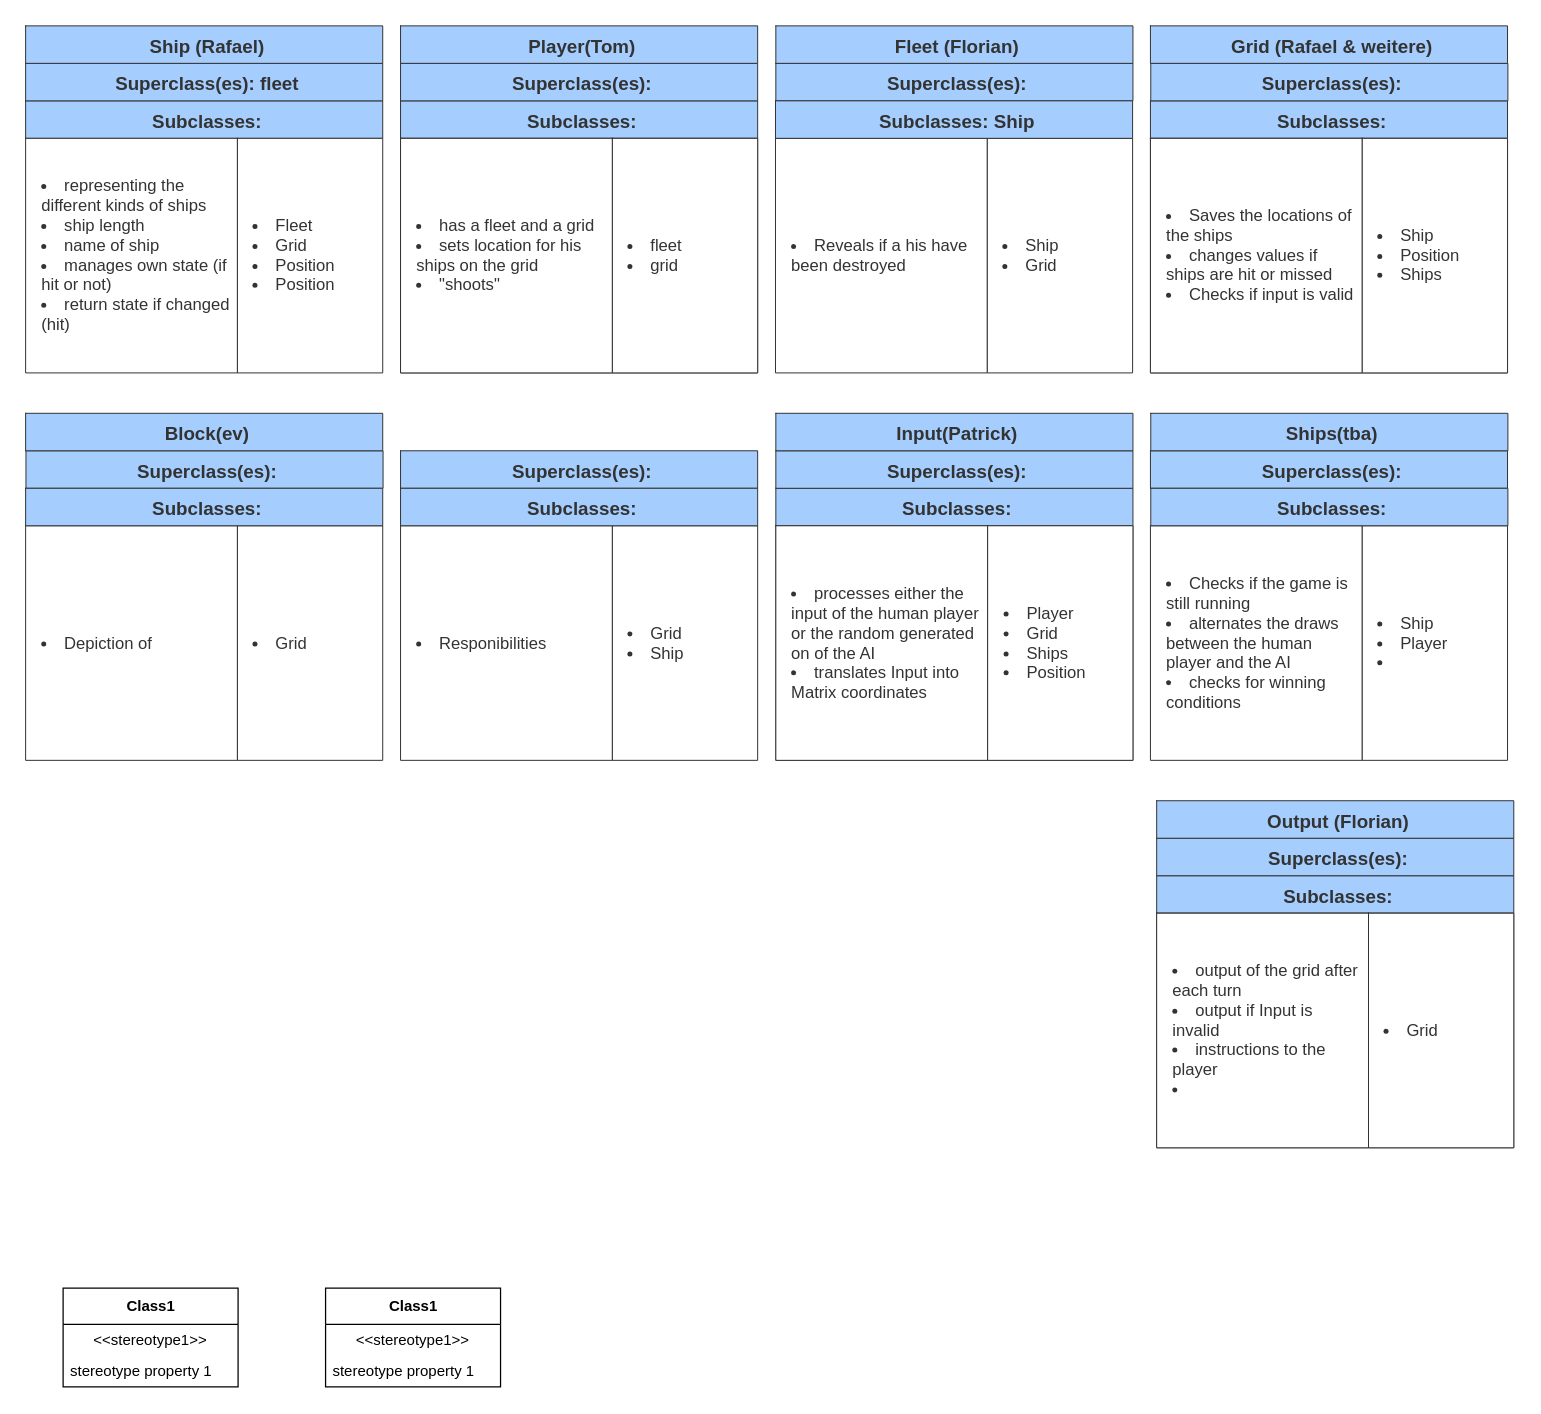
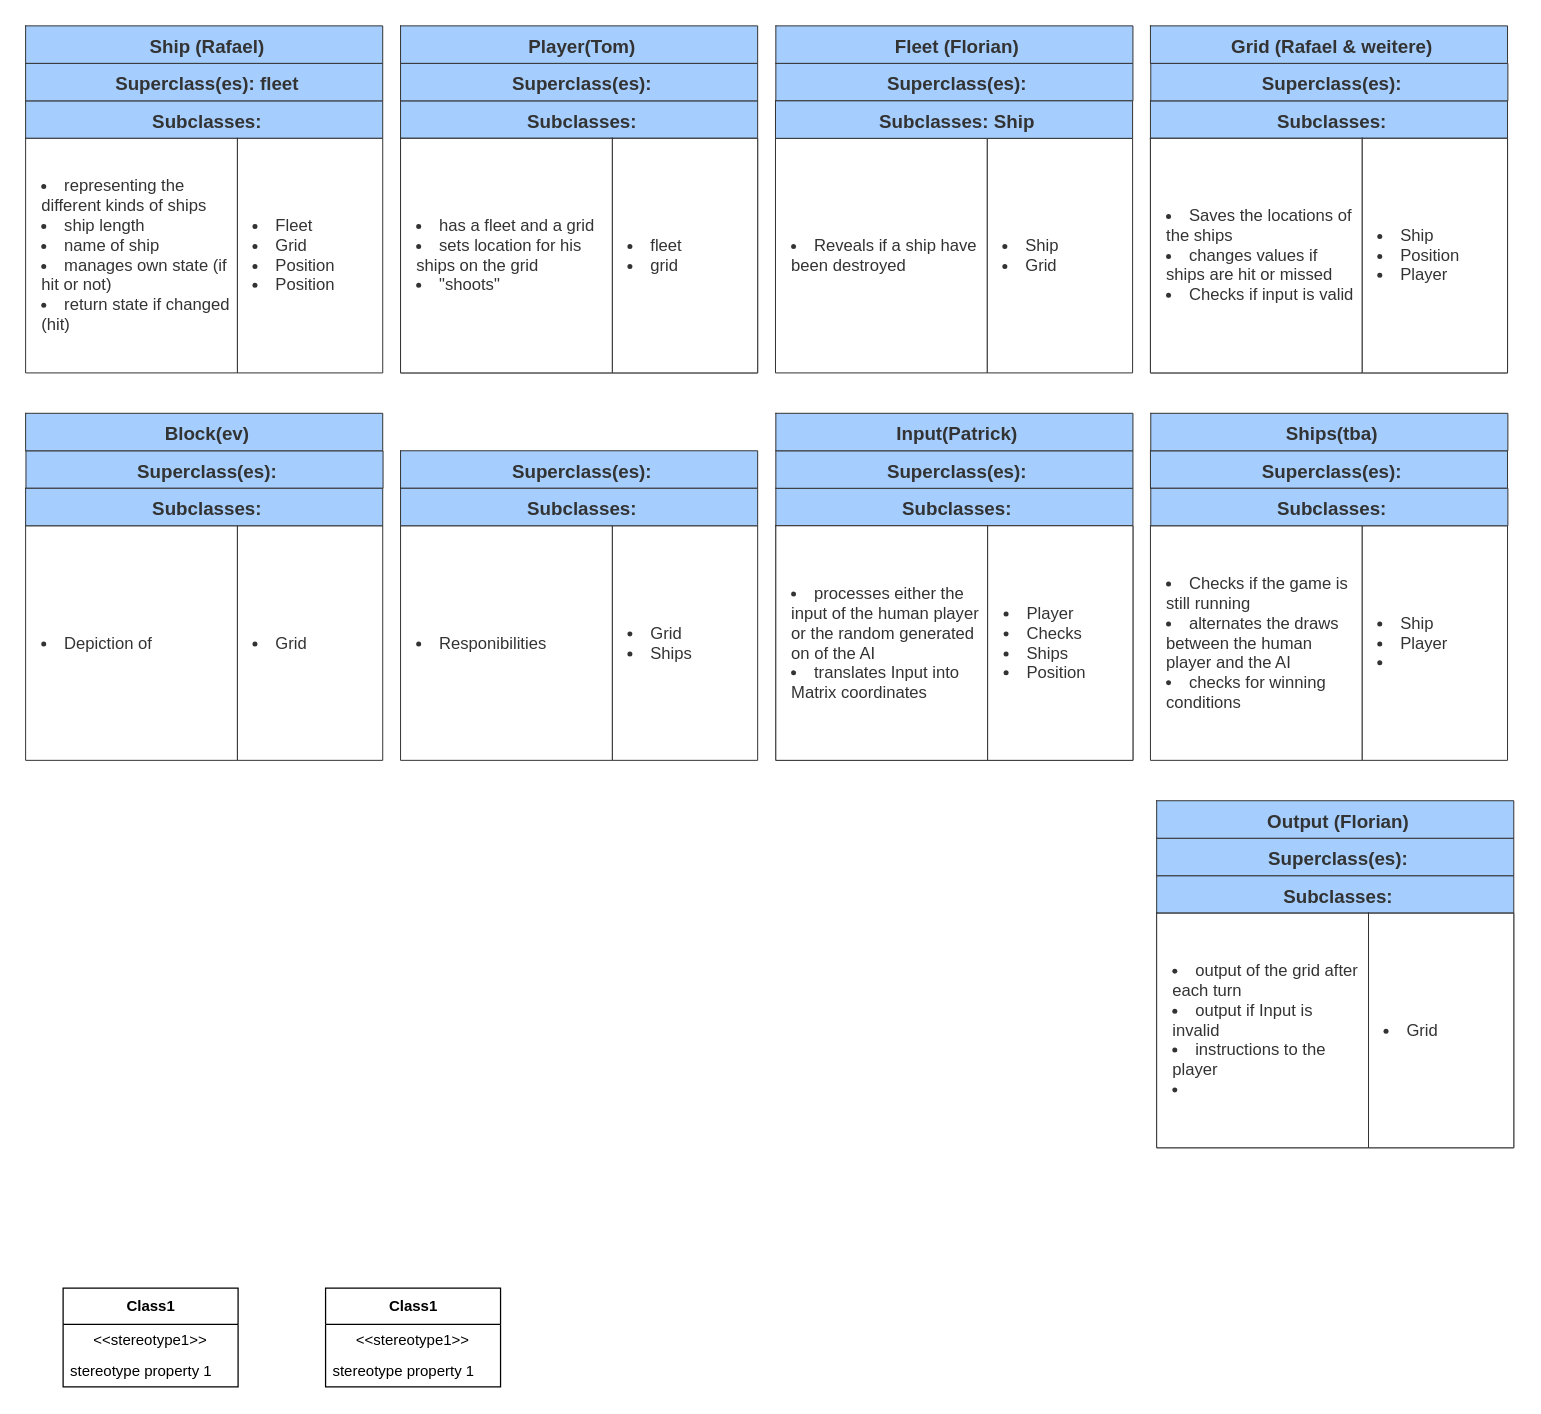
(881, 256) -> (881, 256)
(1434, 256) -> (1434, 256)
(684, 643) -> (684, 643)
(1061, 643) -> (1061, 643)
